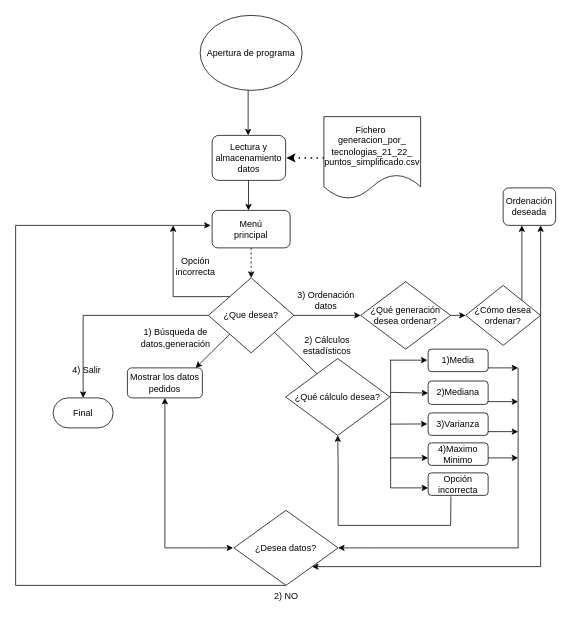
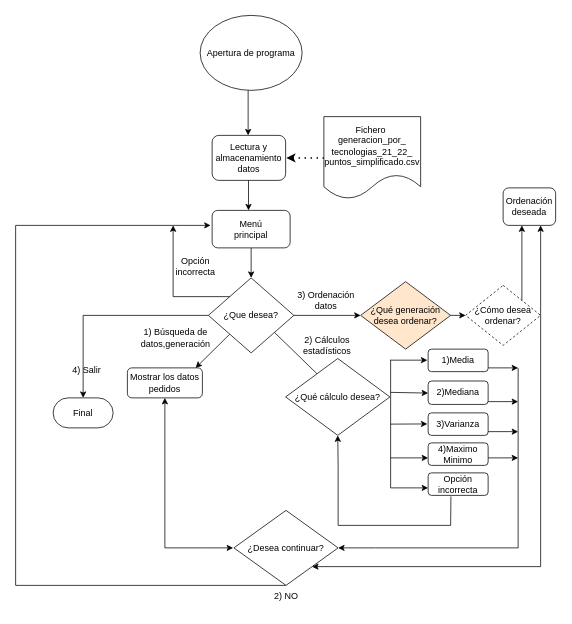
(251, 259) -> (251, 259)
(405, 315) -> (405, 315)
(503, 315) -> (503, 315)
(286, 548) -> (286, 548)
